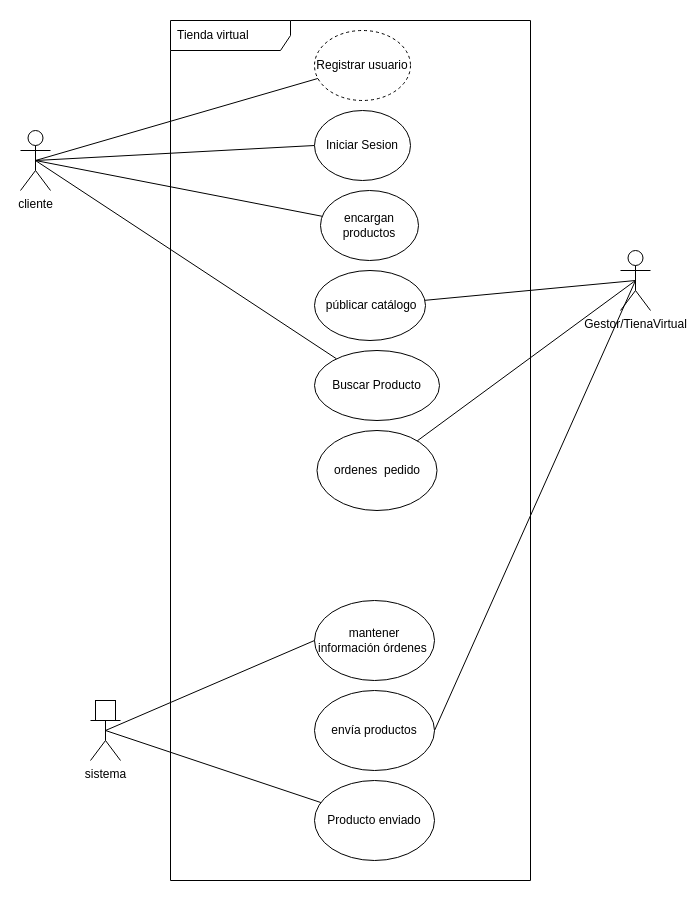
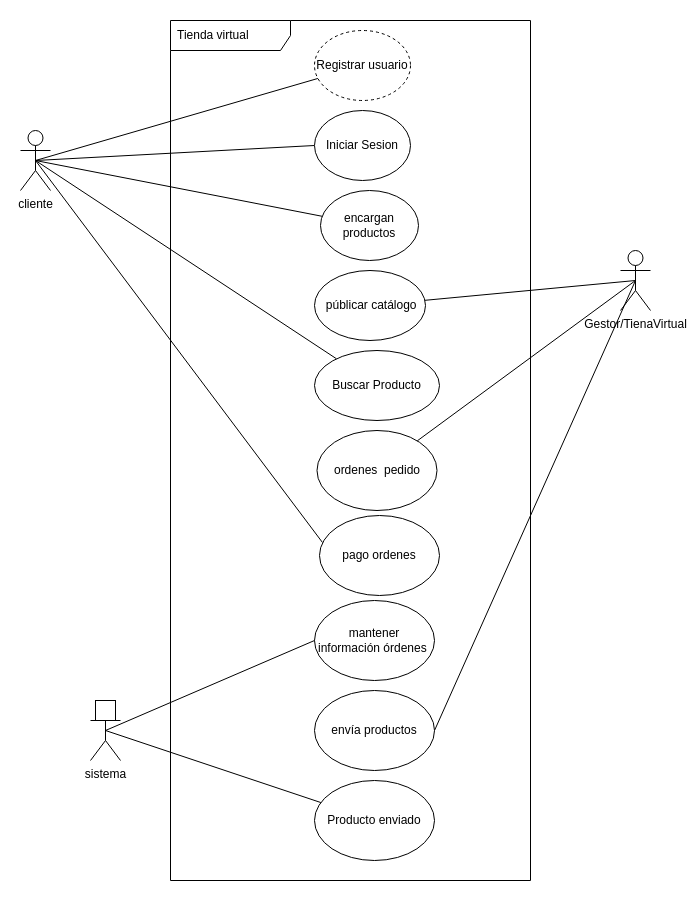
none -> (181, 354)
none -> (380, 556)
